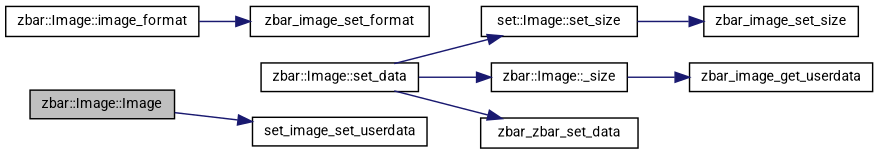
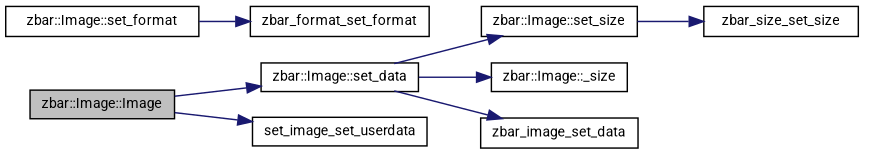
(102, 21) -> (102, 21)
(340, 21) -> (340, 21)
(559, 21) -> (559, 21)
(781, 21) -> (781, 21)
(781, 77) -> none
none -> (211, 92)
(559, 133) -> (559, 133)
